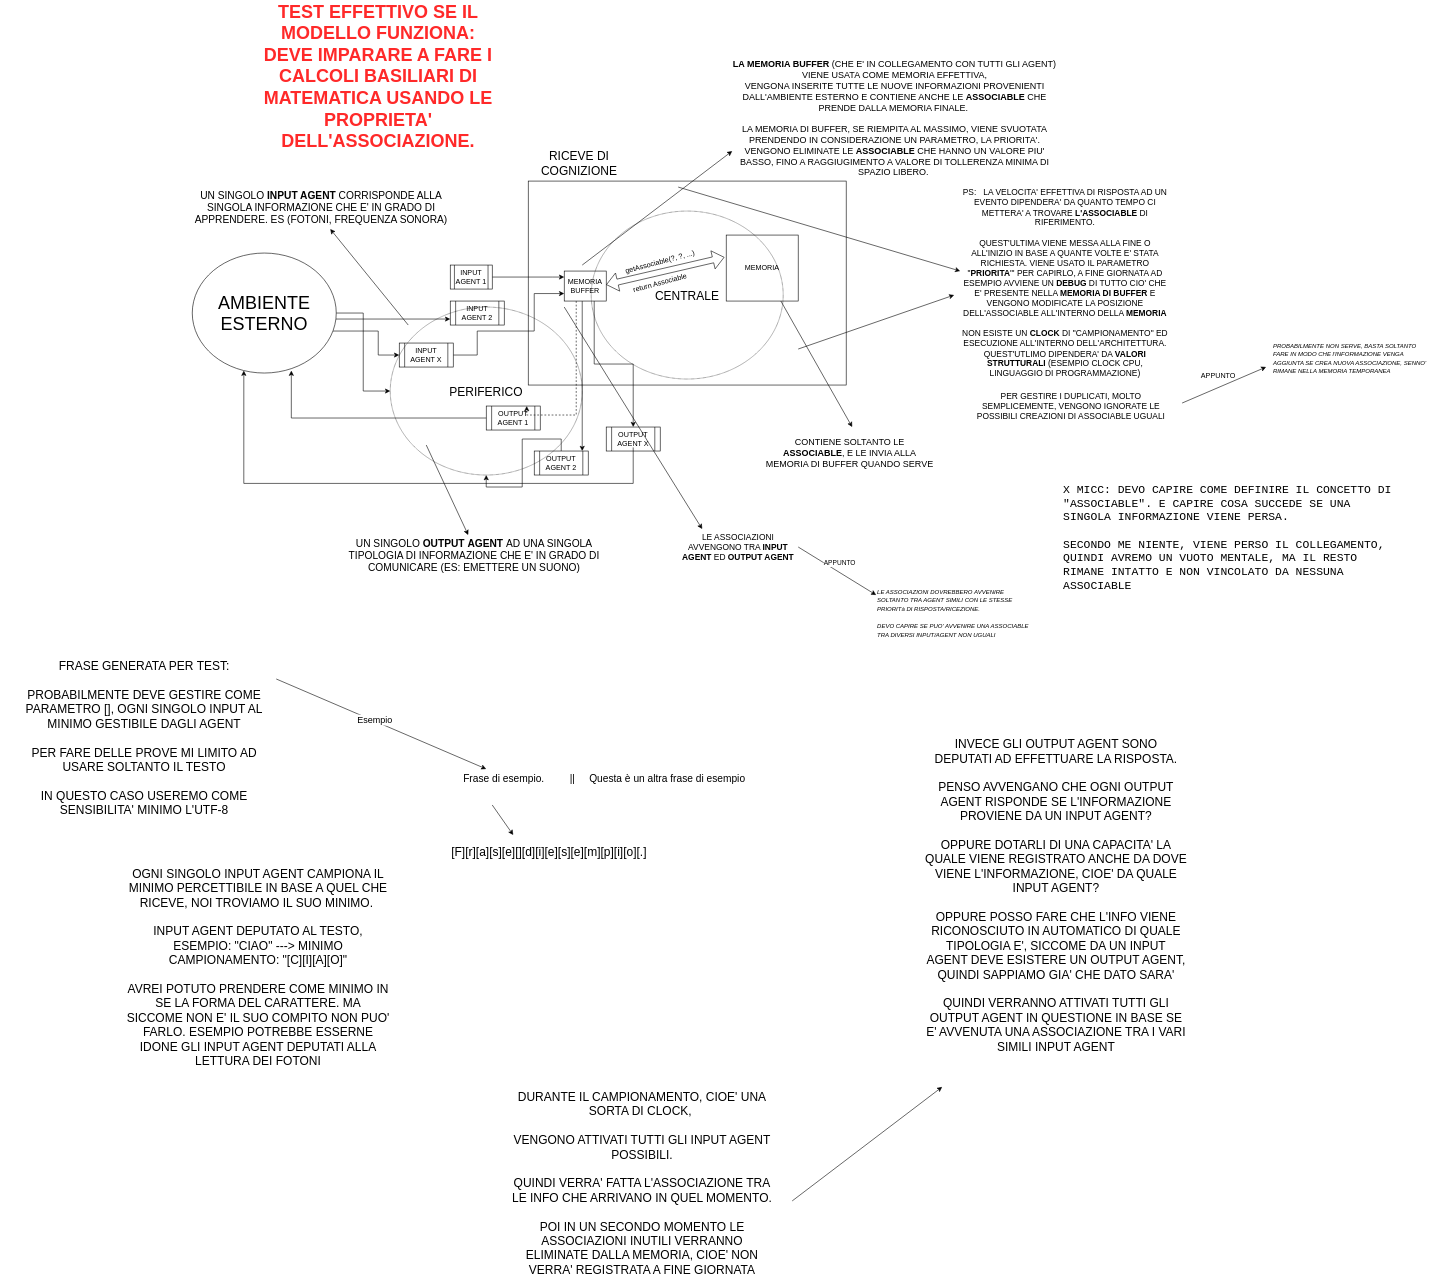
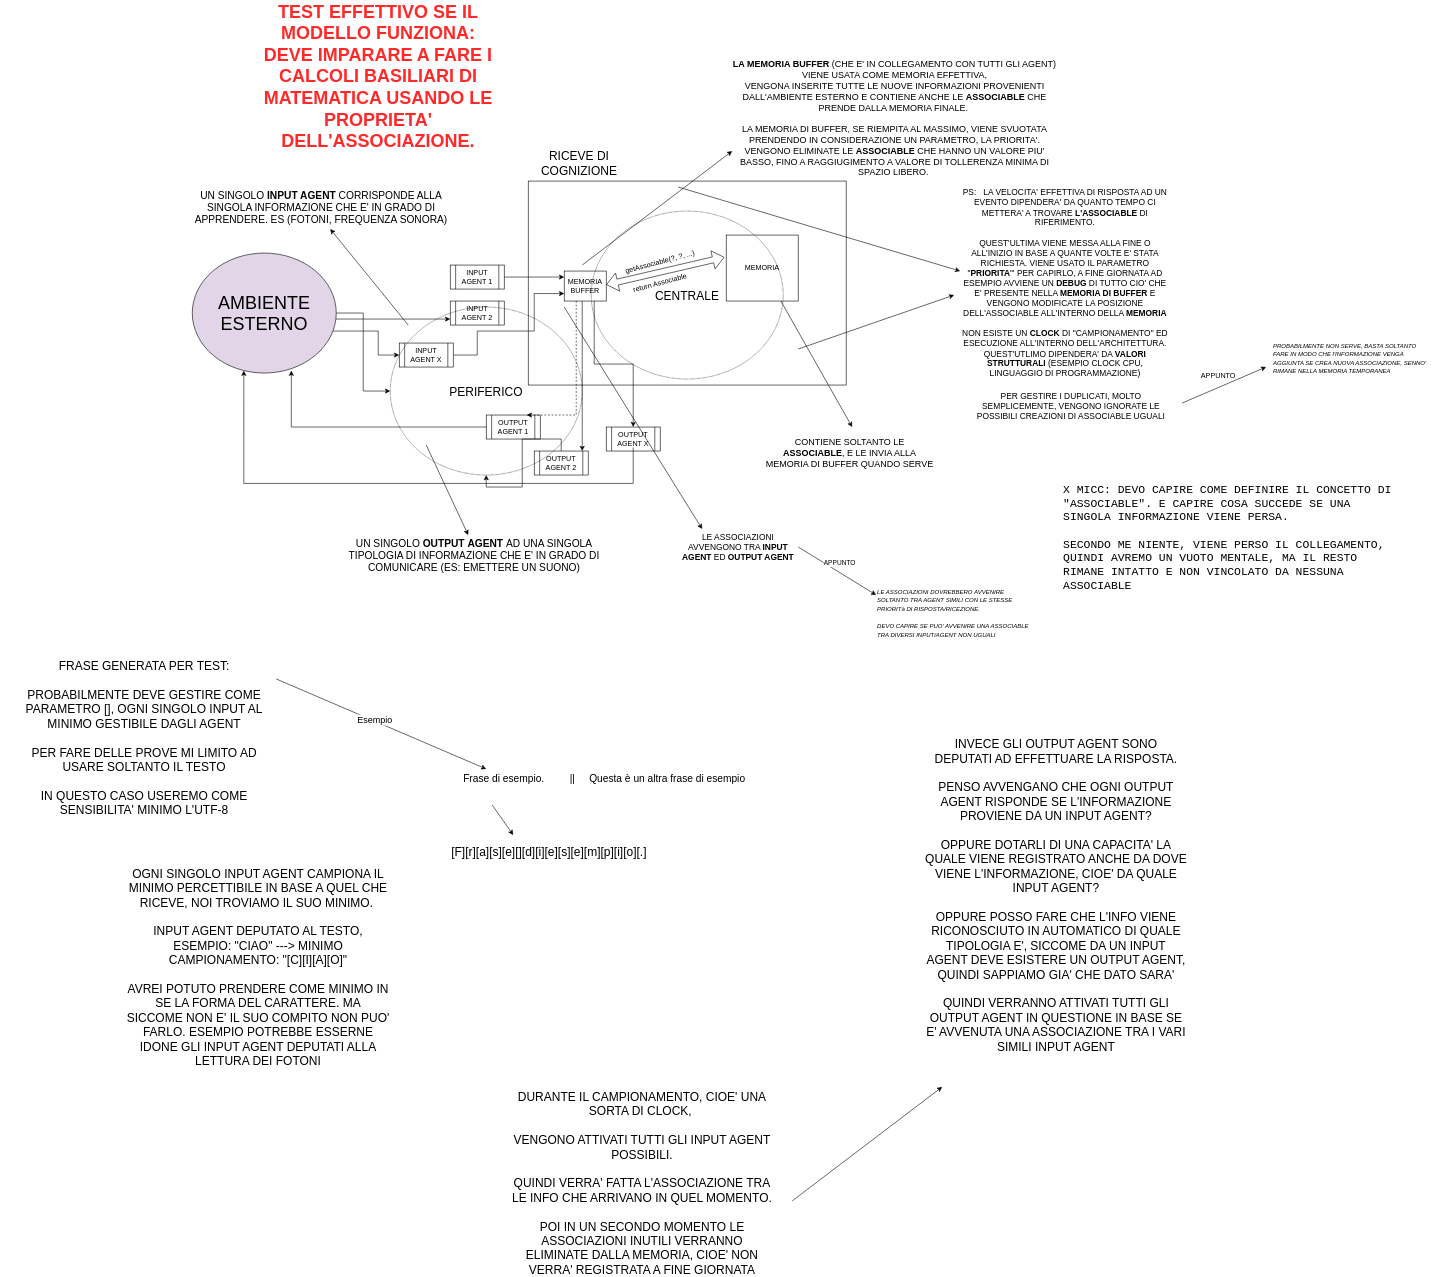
(471, 277) -> (477, 277)
(264, 313) -> (264, 313)
(513, 418) -> (513, 427)
